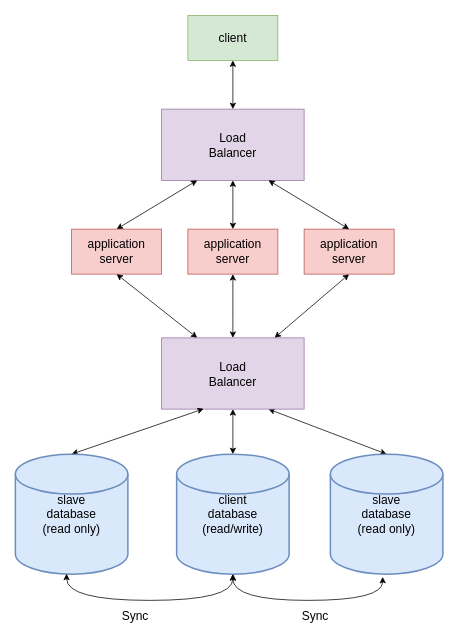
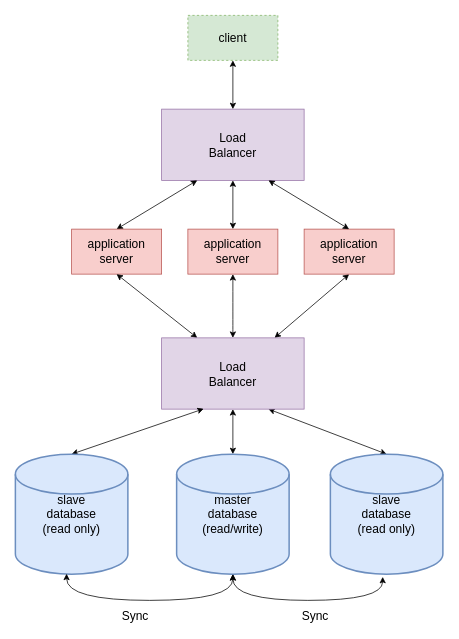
(233, 38) -> (233, 38)
(233, 514) -> (233, 514)
